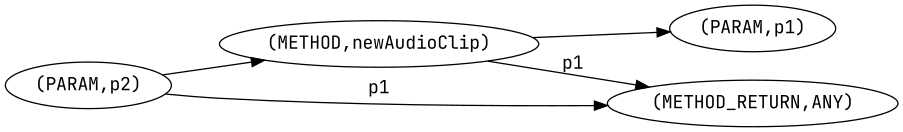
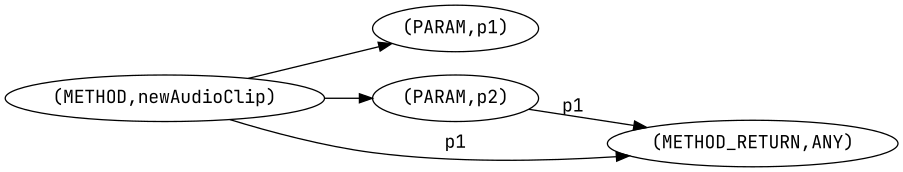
(207, 68) -> (342, 98)
